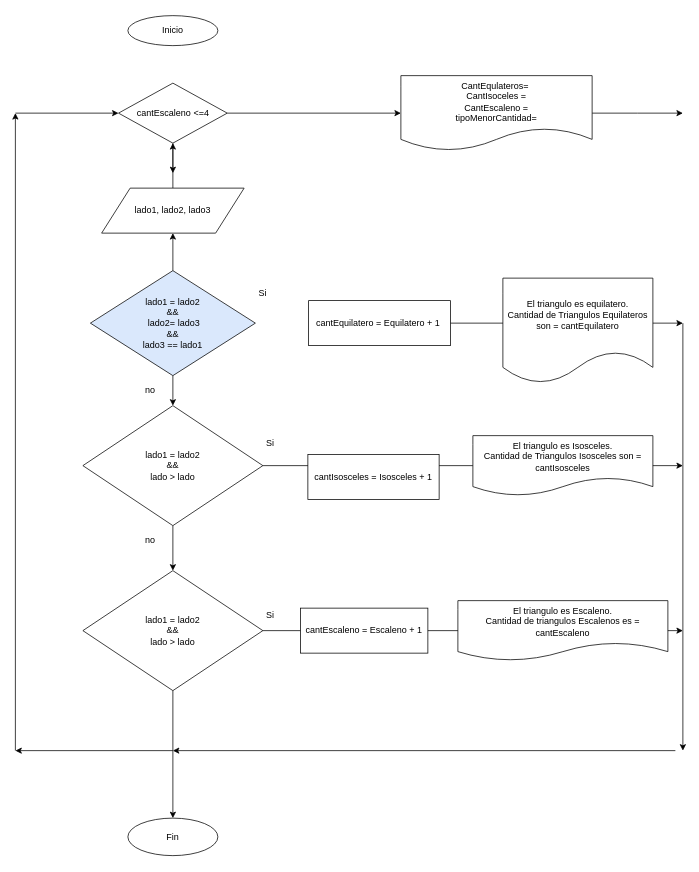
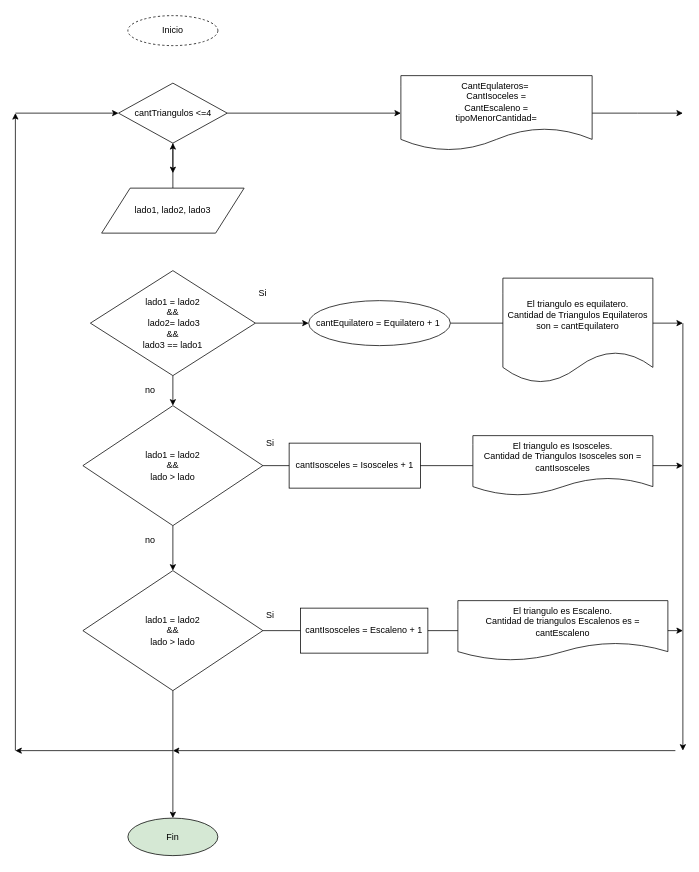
(173, 30) -> (173, 30)
(173, 113) -> (173, 113)
(173, 239) -> (302, 323)
(173, 323) -> (173, 323)
(380, 323) -> (380, 323)
(374, 477) -> (355, 465)
(364, 630) -> (364, 630)
(173, 837) -> (173, 837)
